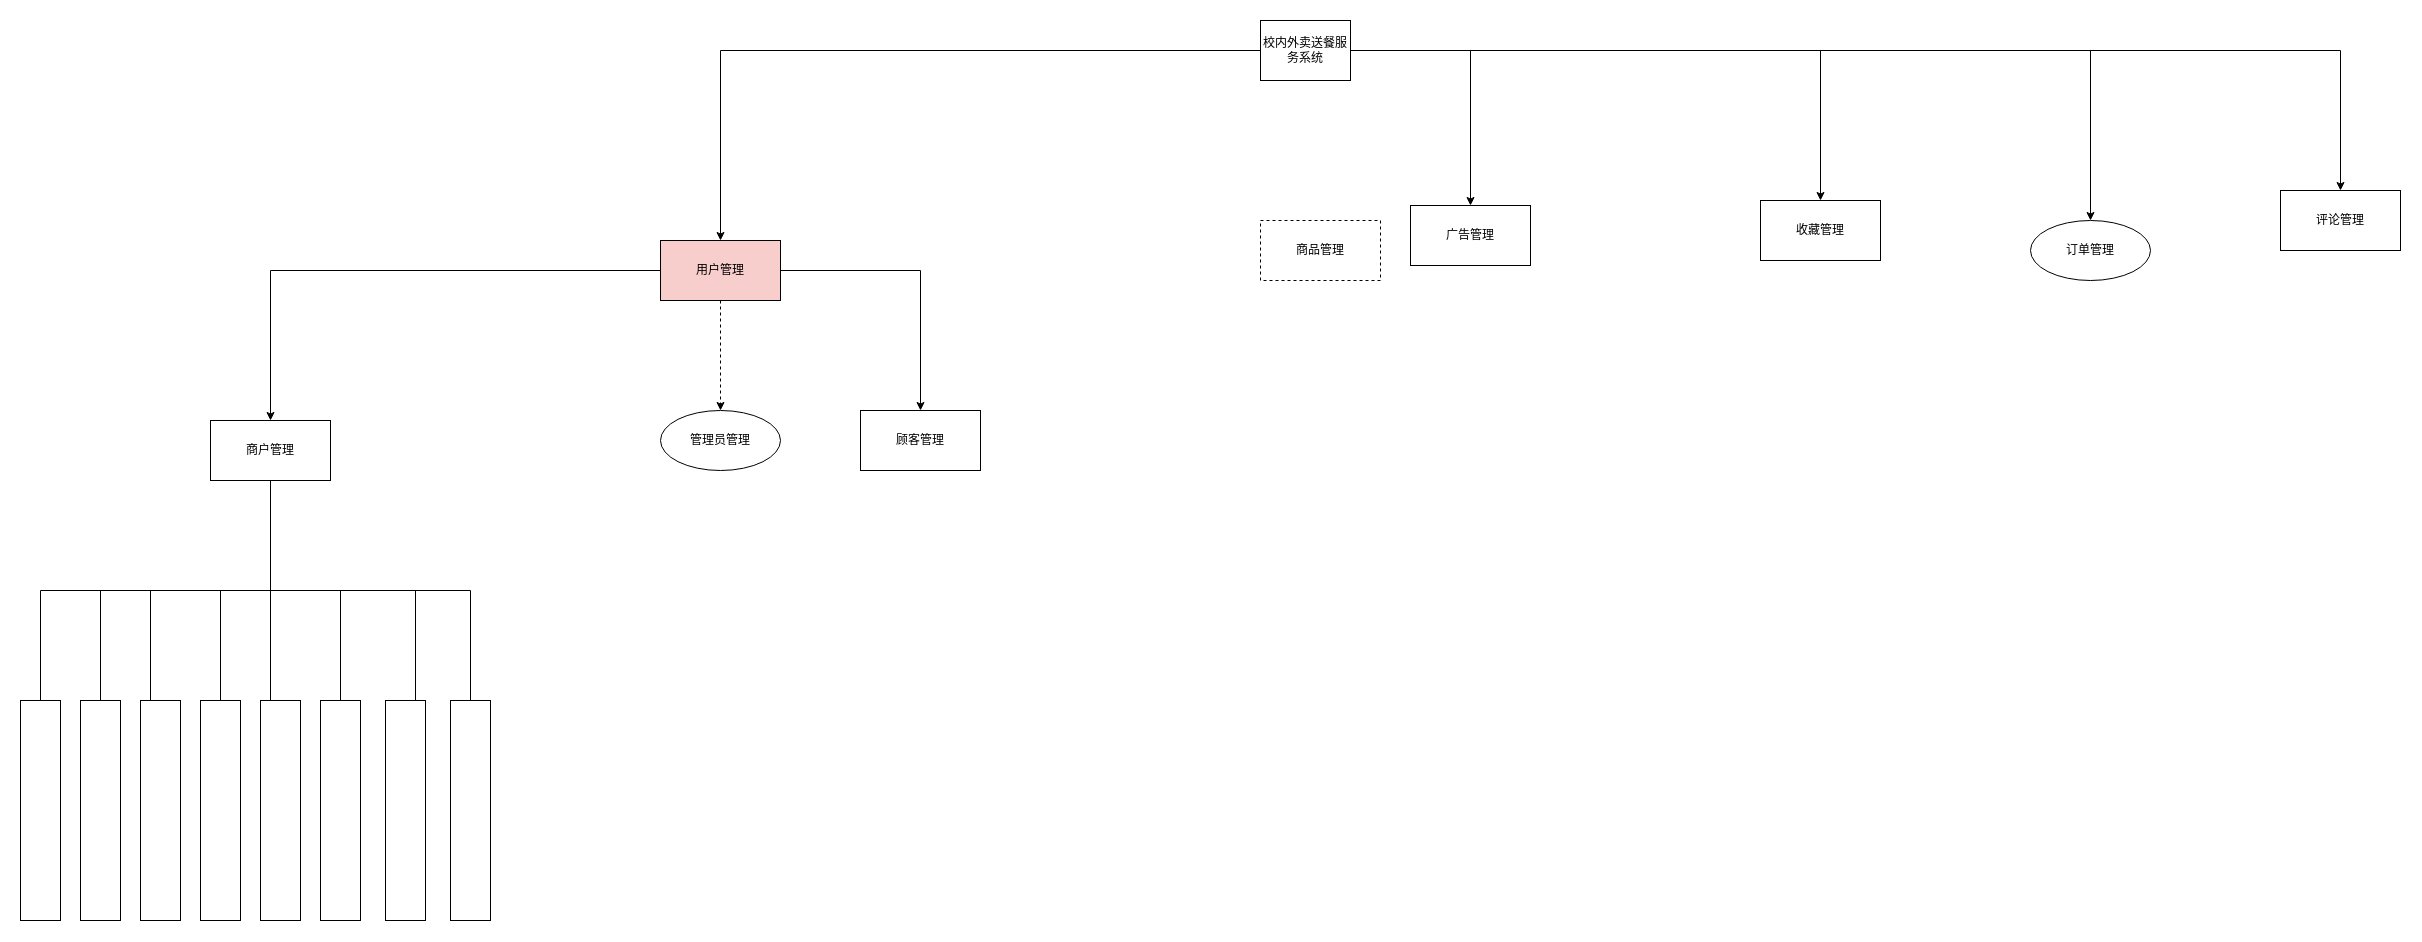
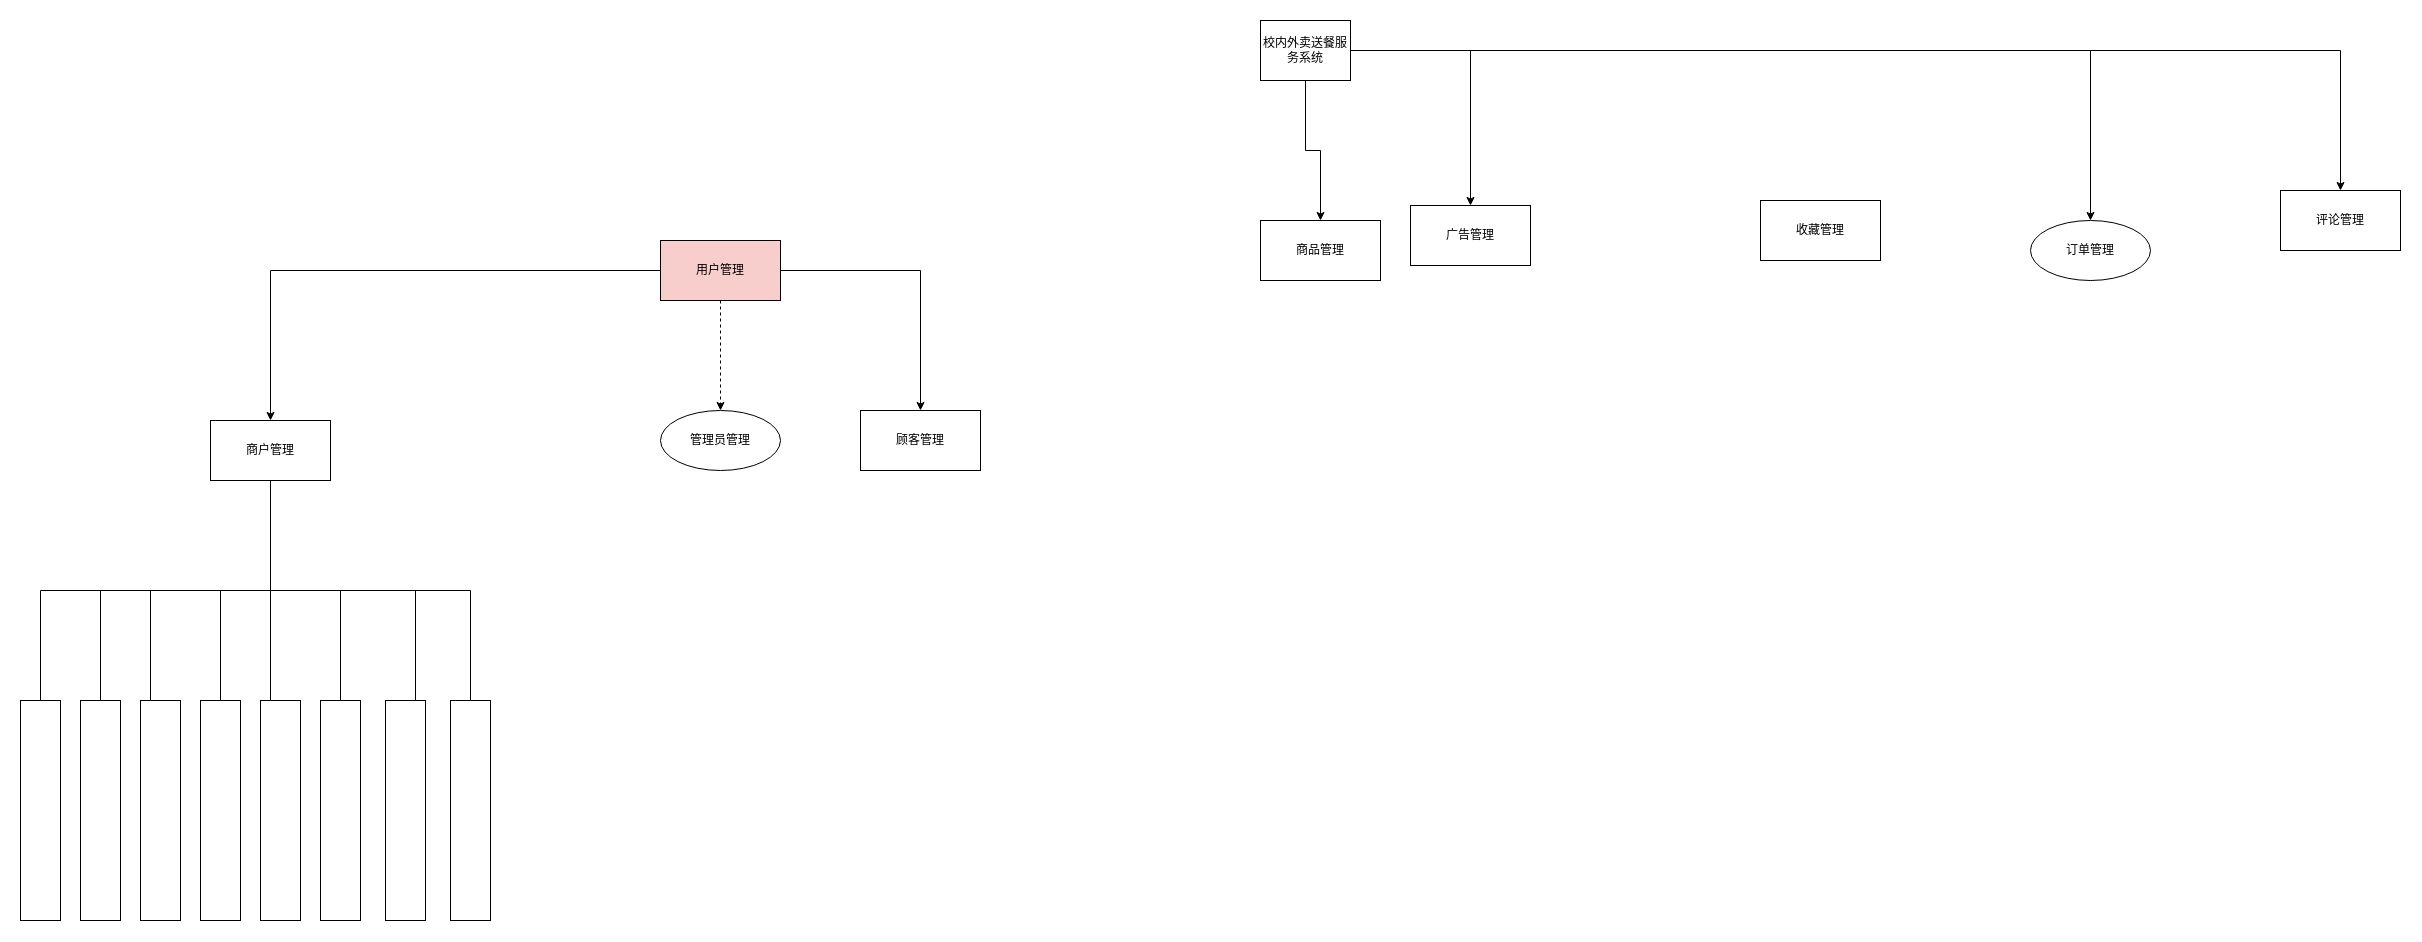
(900, 51) -> none
(1821, 123) -> none
none -> (1310, 151)
(1321, 251) -> (1321, 251)
